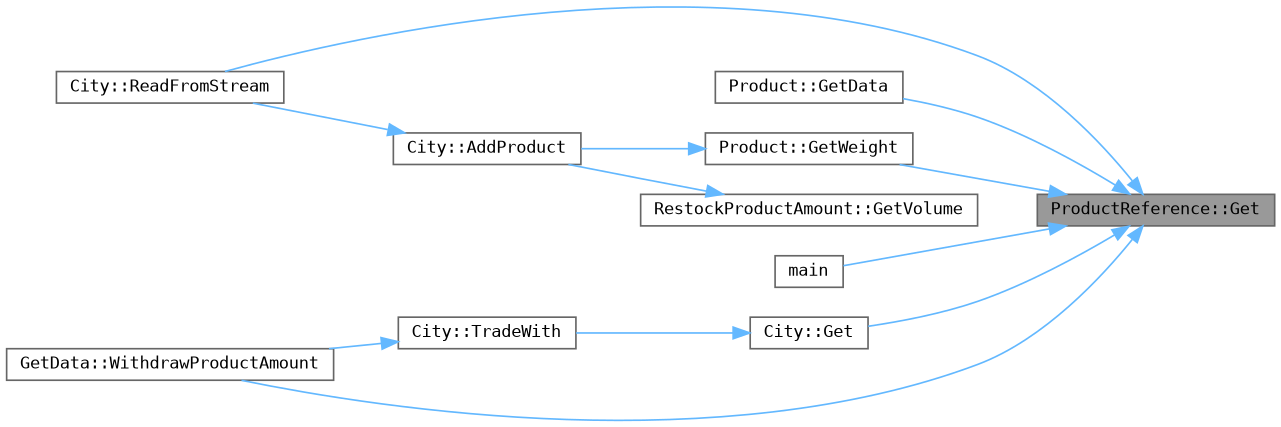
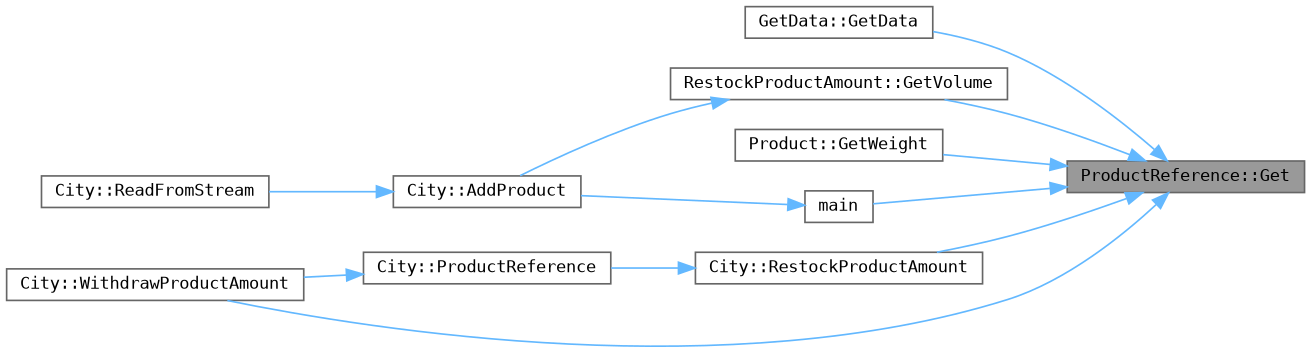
(702, 9) -> (1039, 123)
(809, 87) -> (839, 22)
(635, 149) -> (684, 200)
(487, 333) -> (487, 268)
(809, 333) -> (839, 268)
(170, 364) -> (155, 285)
